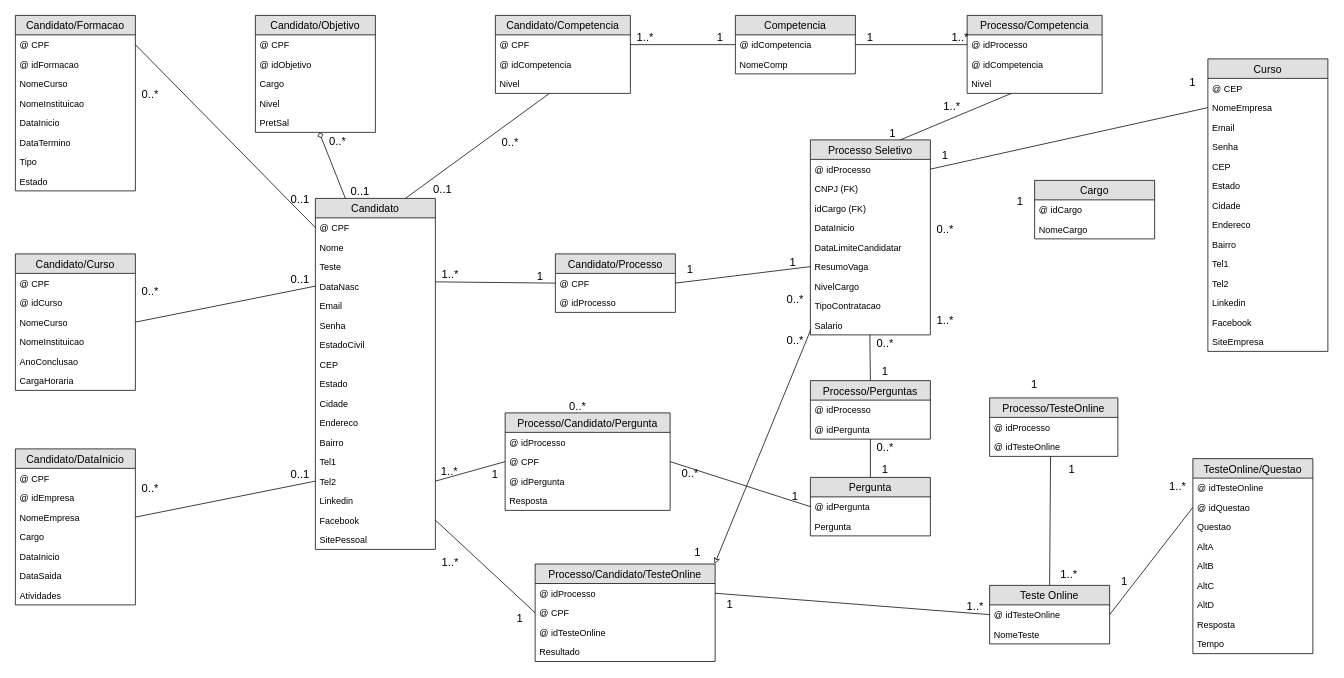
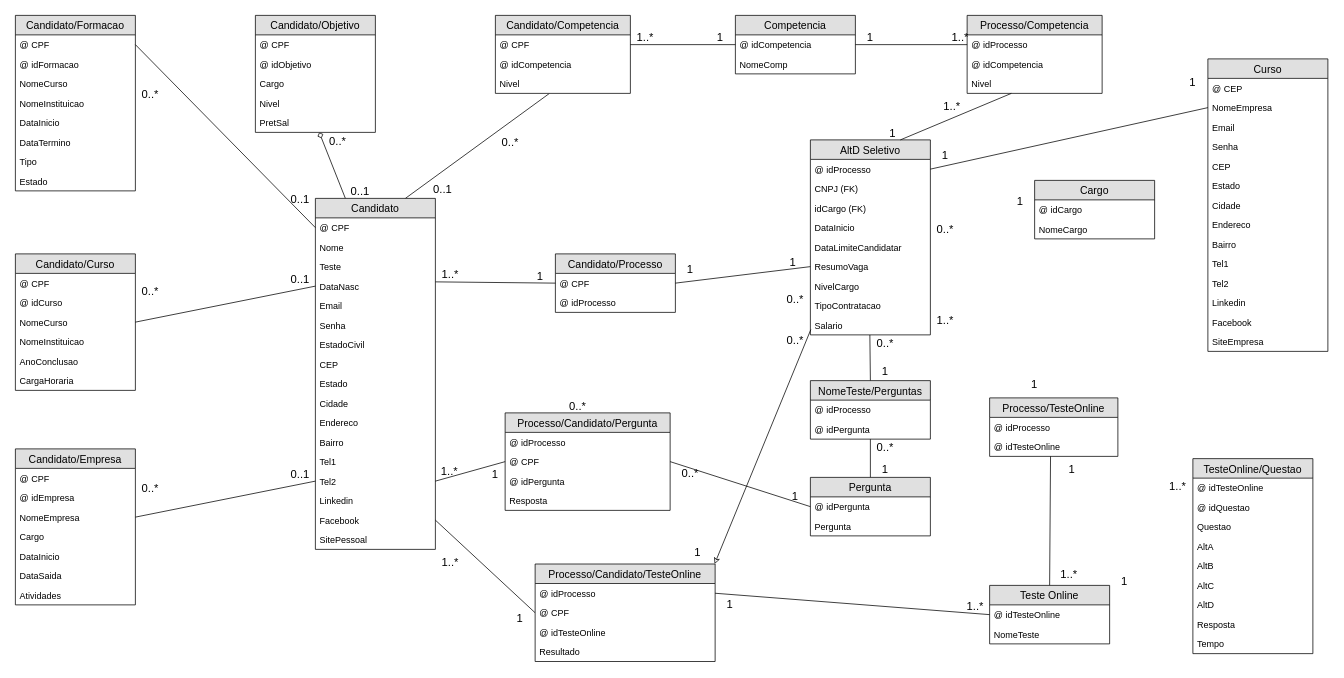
(870, 150) -> (870, 150)
(870, 391) -> (870, 391)
(75, 459) -> (75, 459)
(1151, 561) -> none
